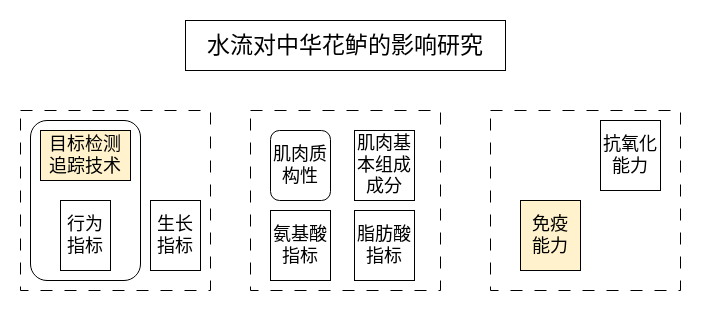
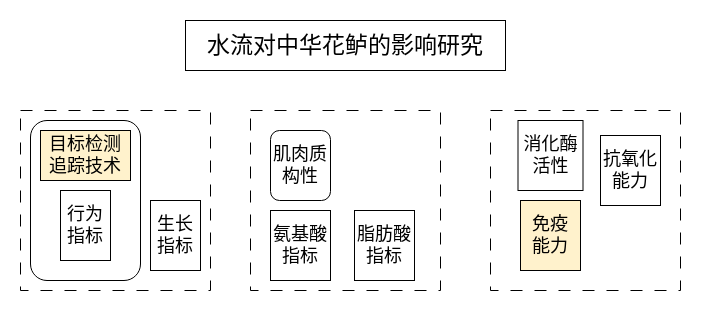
none -> (551, 156)
(631, 156) -> (631, 171)
(385, 166) -> none
(86, 236) -> (86, 226)
